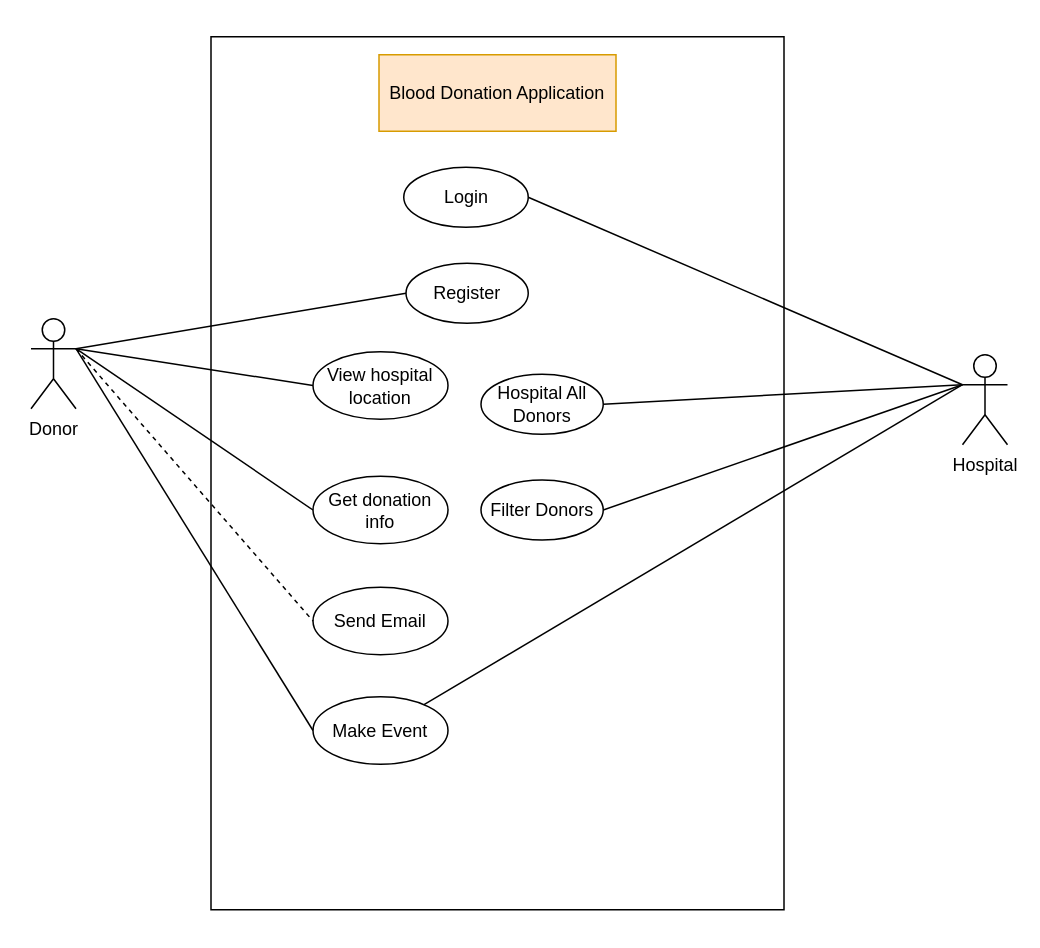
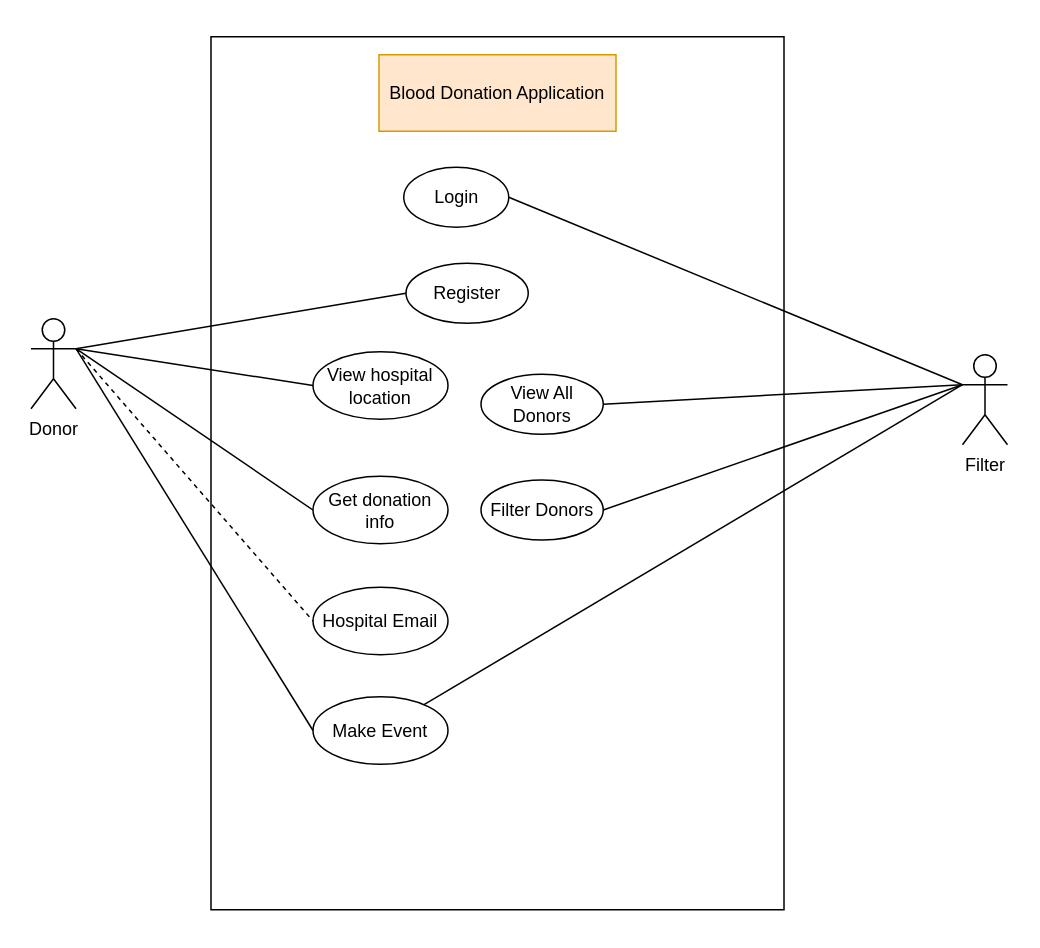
(466, 197) -> (456, 197)
(542, 404) -> (542, 404)
(986, 466) -> (986, 466)
(380, 622) -> (380, 622)
